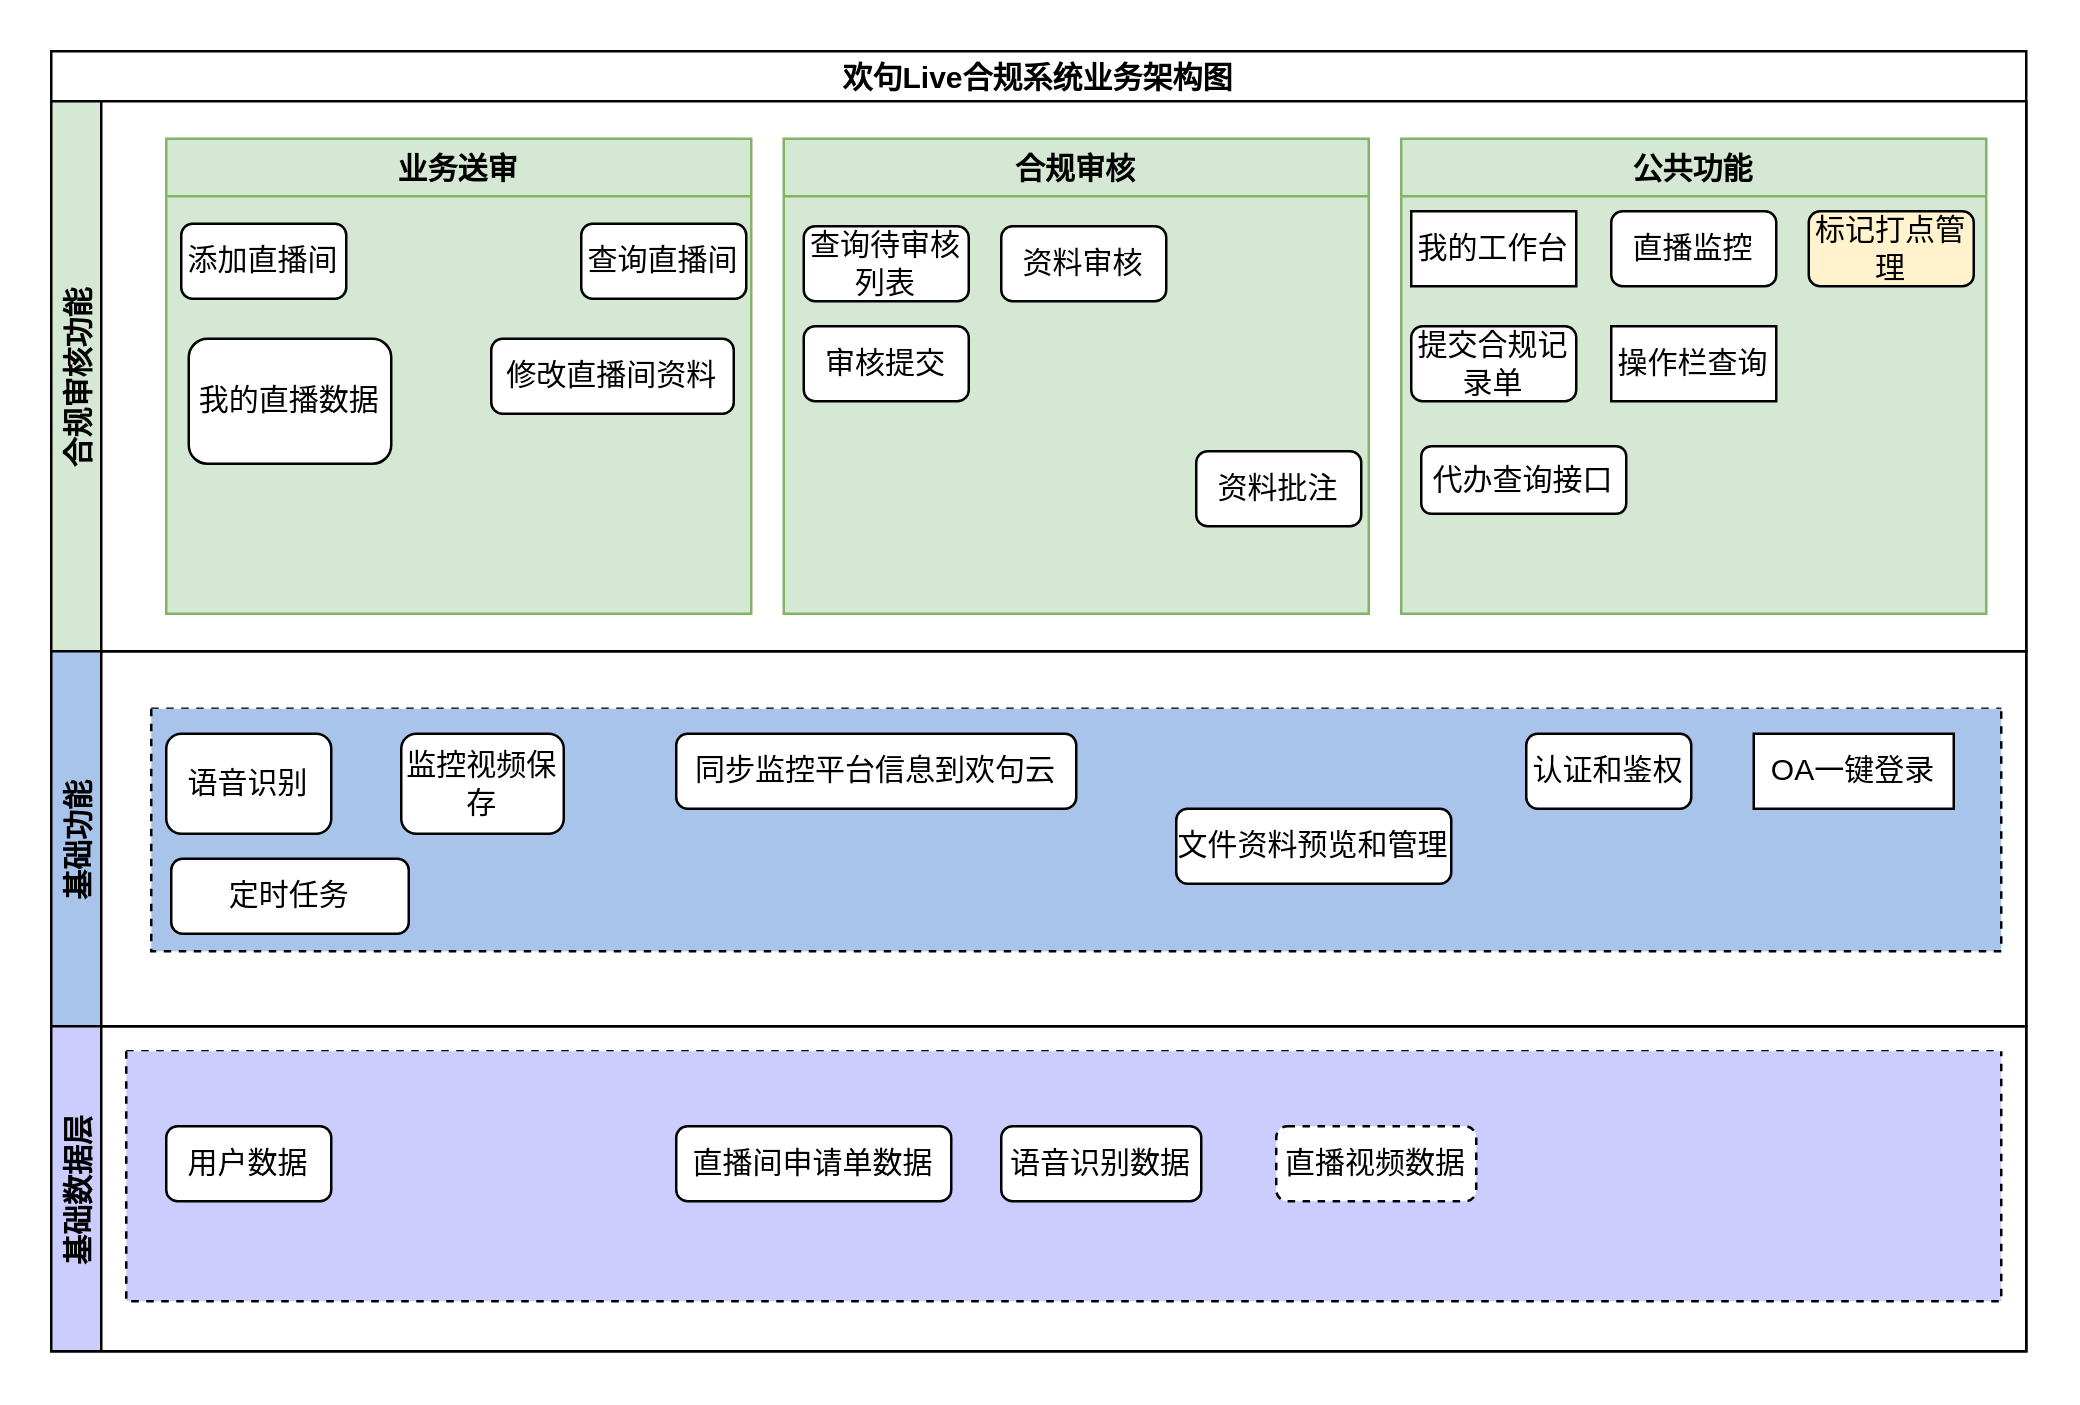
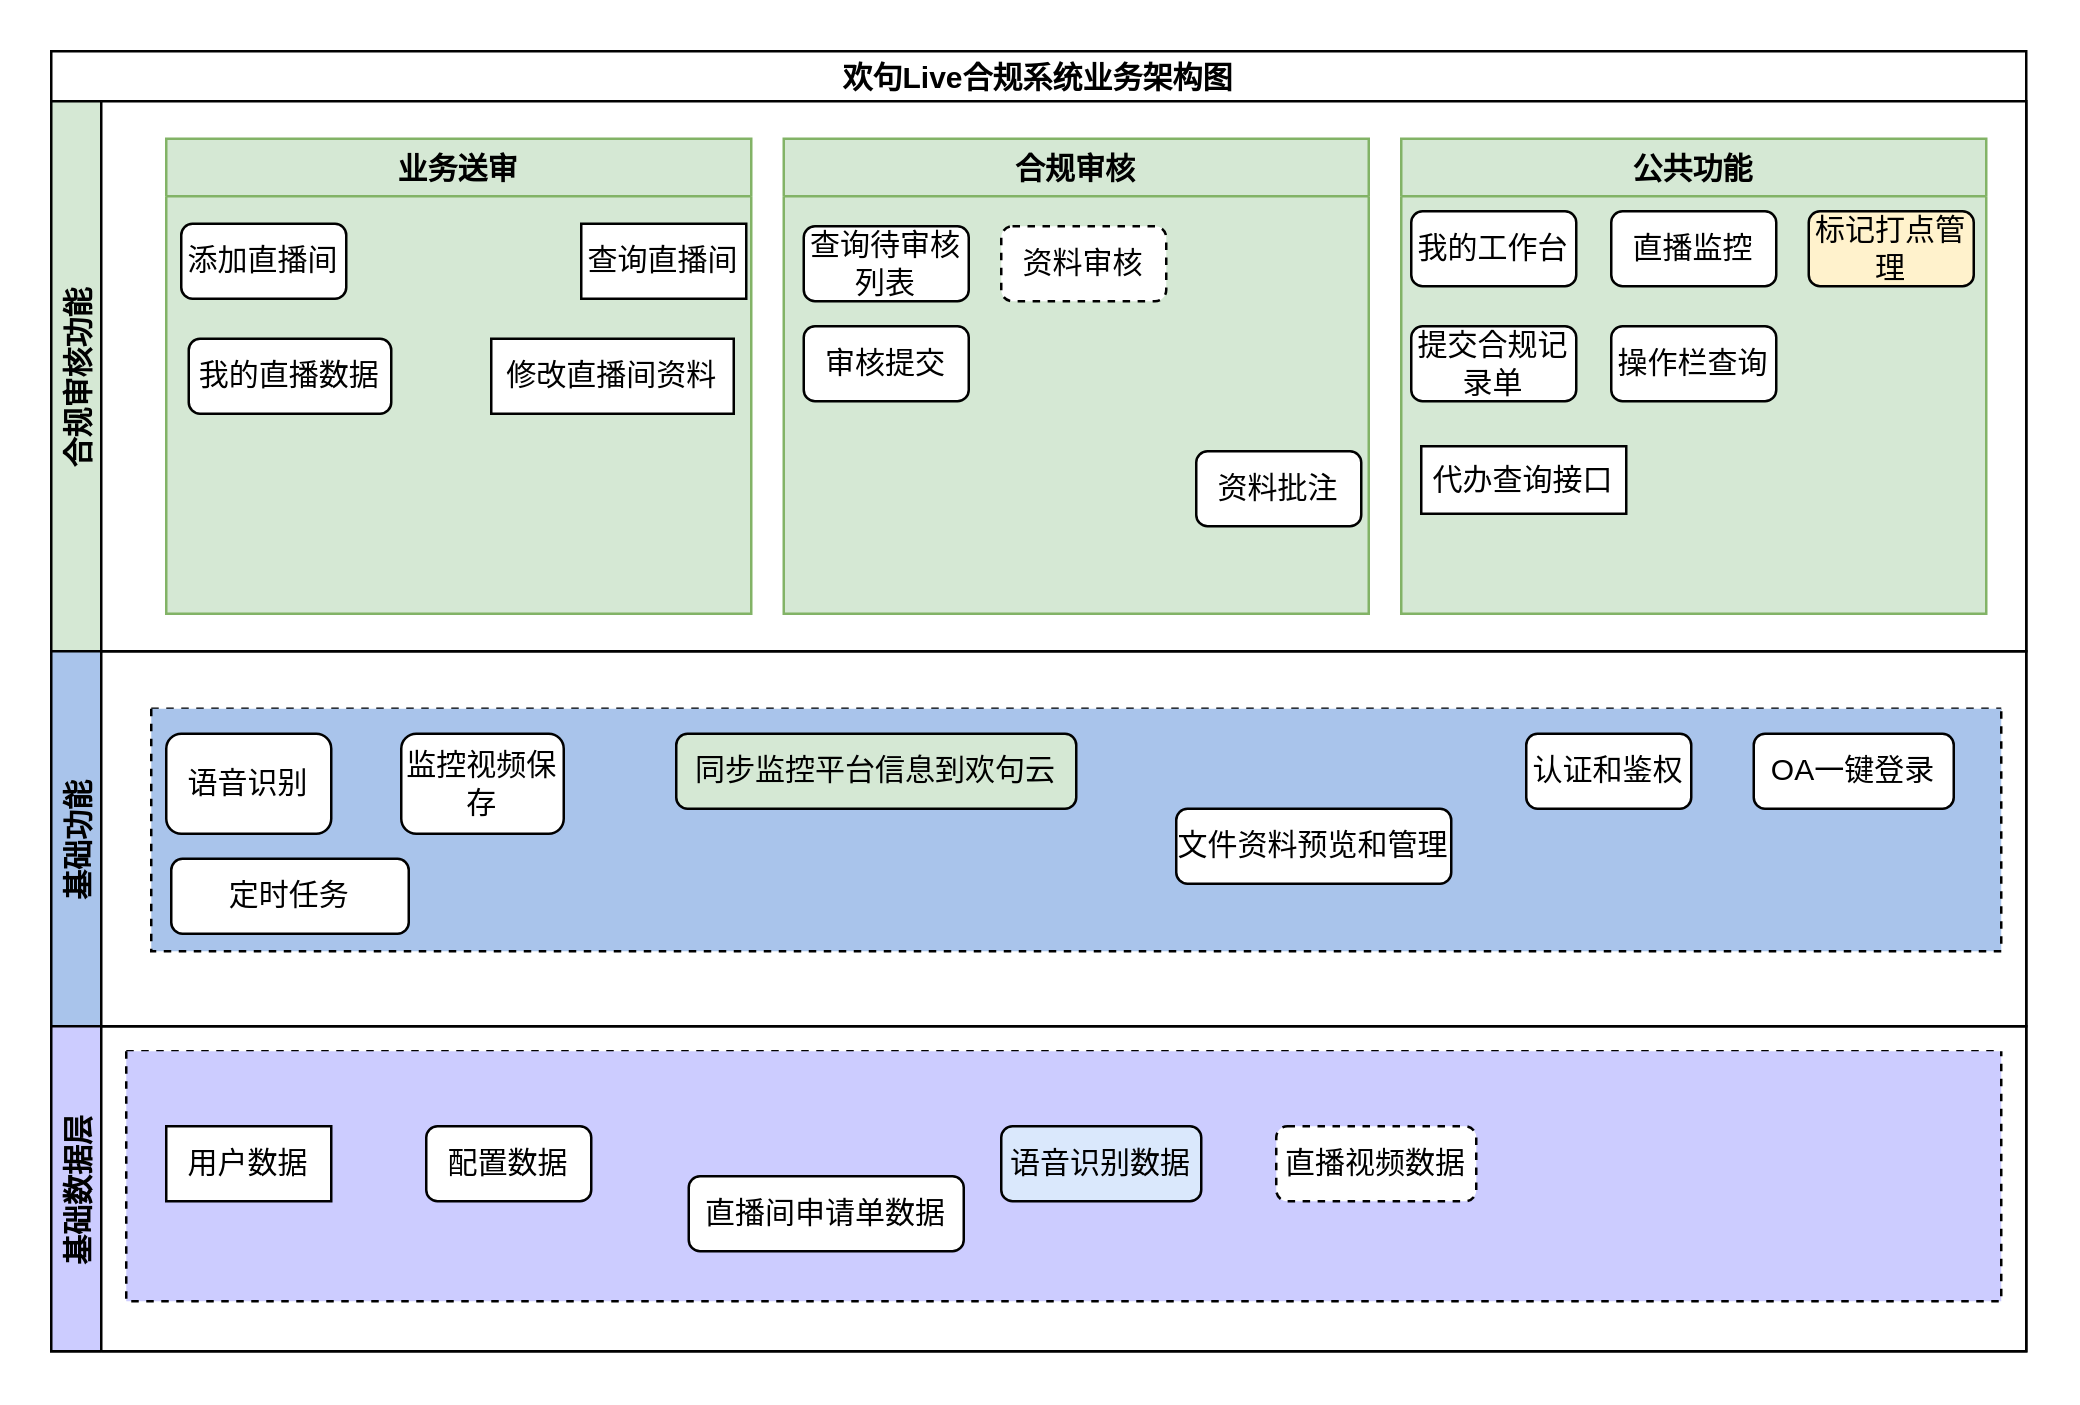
(1494, 249) -> (1494, 249)
(664, 261) -> (664, 261)
(1084, 264) -> (1084, 264)
(1694, 364) -> (1694, 364)
(613, 376) -> (613, 376)
(290, 401) -> (290, 376)
(1524, 480) -> (1524, 480)
(876, 771) -> (876, 771)
(1854, 771) -> (1854, 771)
(249, 1164) -> (249, 1164)
none -> (509, 1164)
(814, 1164) -> (826, 1214)
(1101, 1164) -> (1101, 1164)
